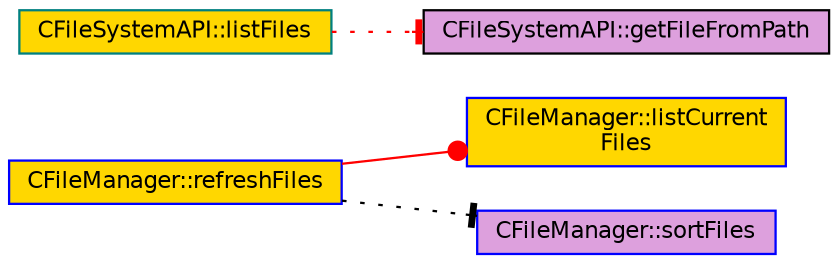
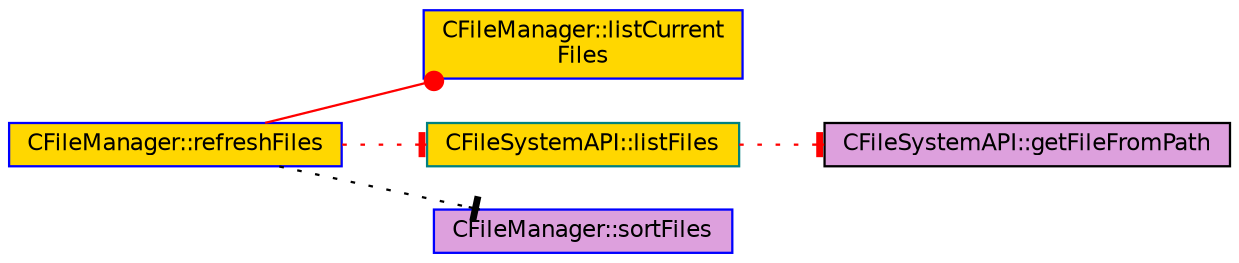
none -> (379, 145)
